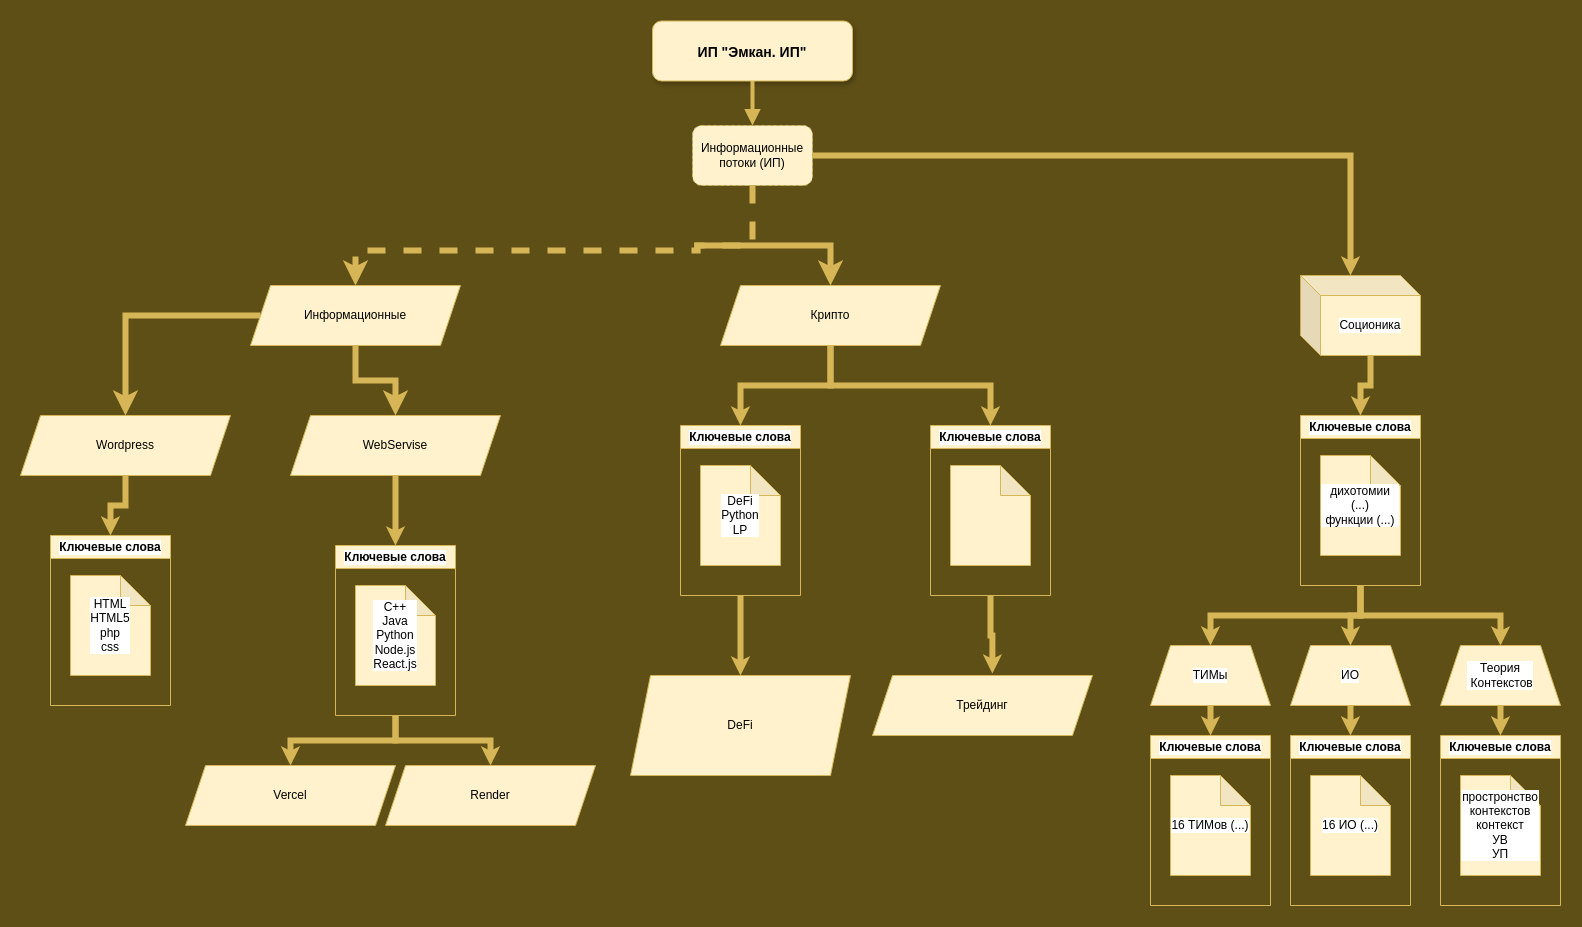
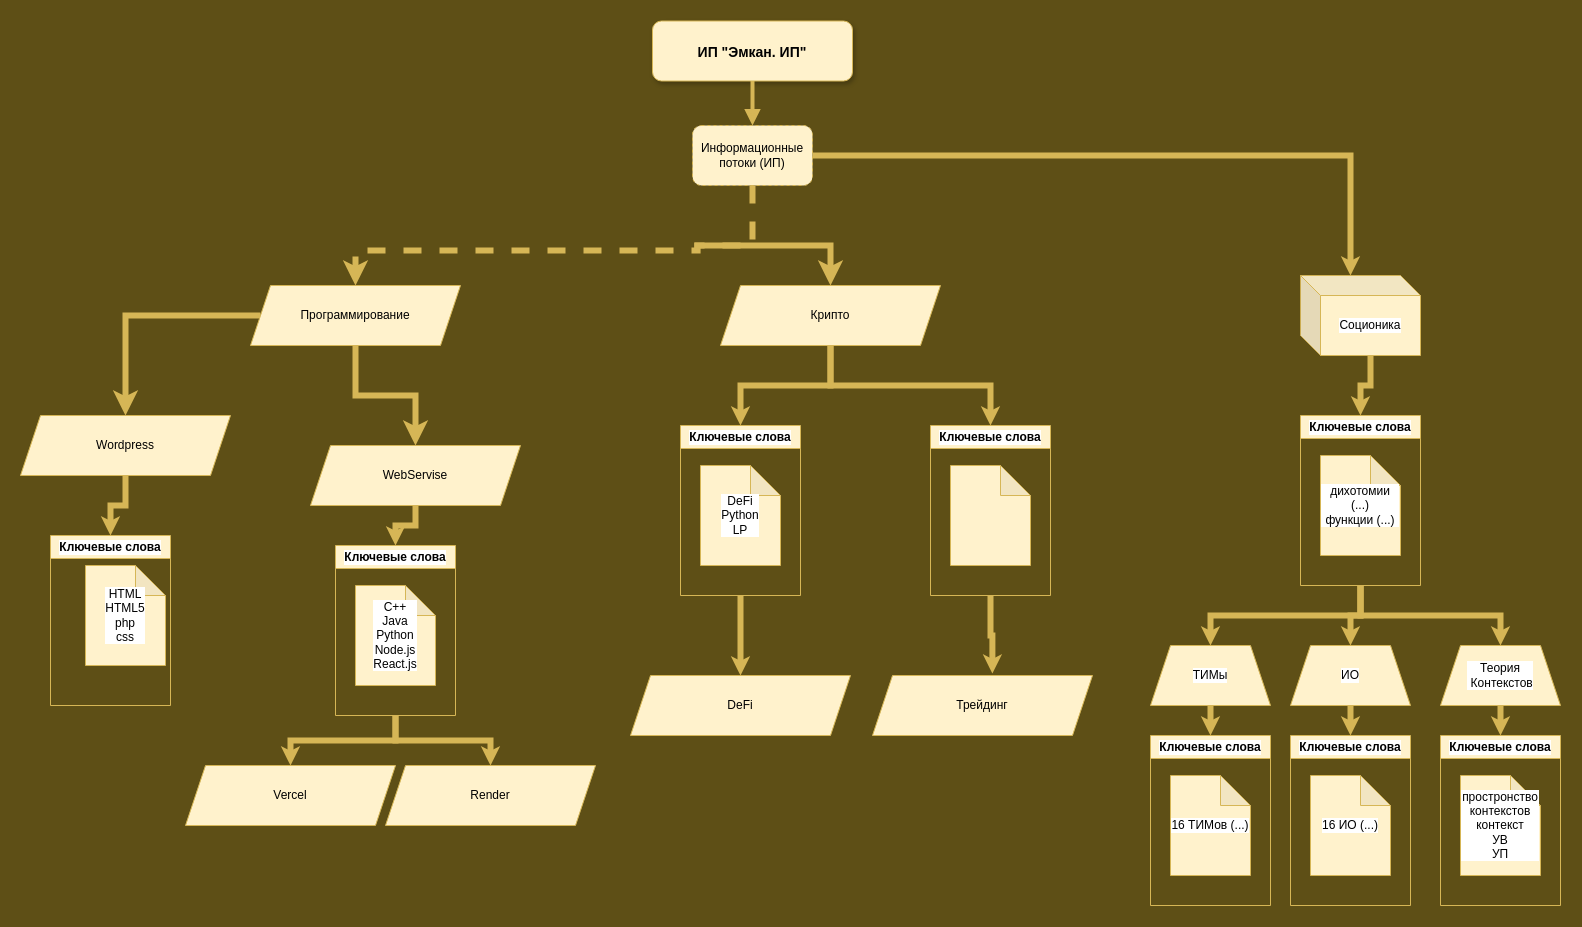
(356, 316) -> (356, 316)
(396, 446) -> (416, 476)
(111, 626) -> (126, 616)
(741, 726) -> (741, 706)
